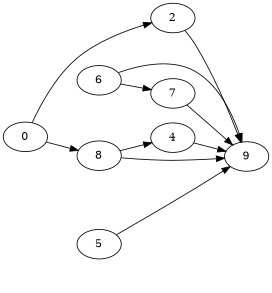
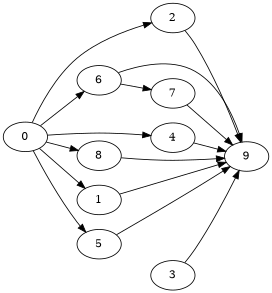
none -> (59, 111)
(132, 148) -> (95, 133)
none -> (55, 189)
none -> (99, 200)
none -> (173, 275)
